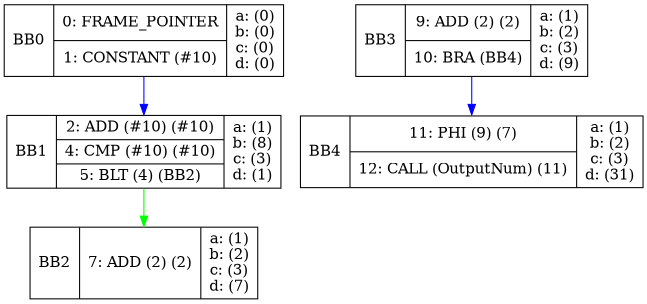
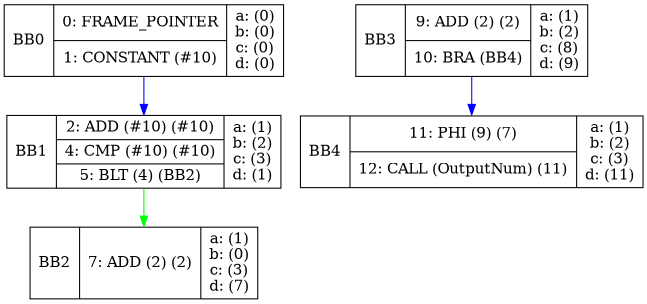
(559, 48) -> (559, 48)
(252, 143) -> (252, 143)
(610, 175) -> (610, 175)
(229, 255) -> (229, 255)
